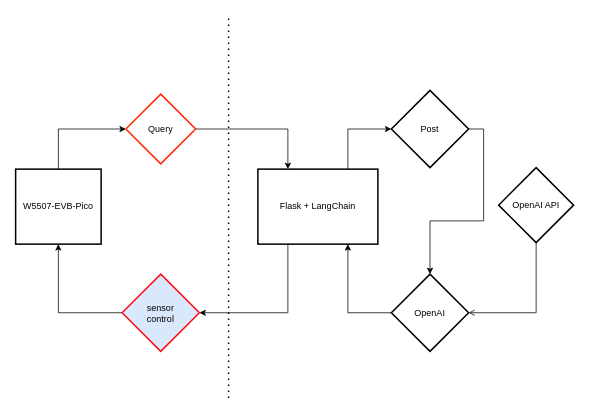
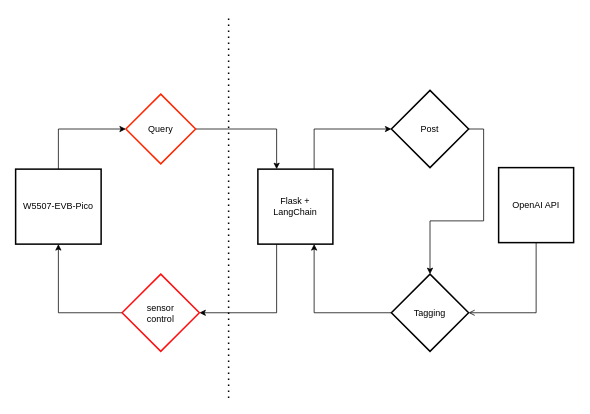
(536, 205) -> (536, 205)
(318, 207) -> (295, 207)
(161, 313) -> (161, 313)
(430, 313) -> (430, 313)
